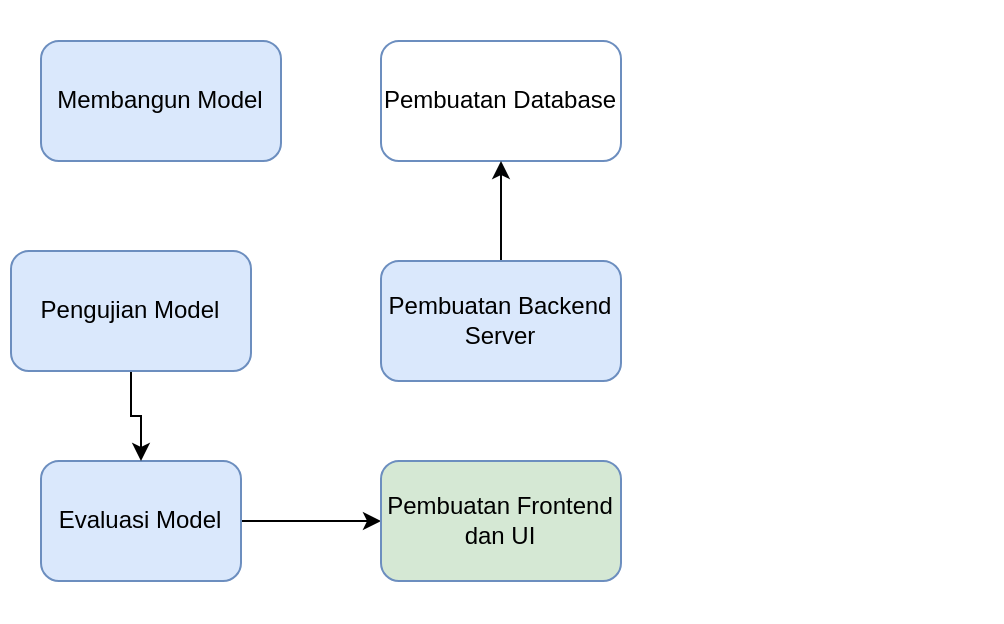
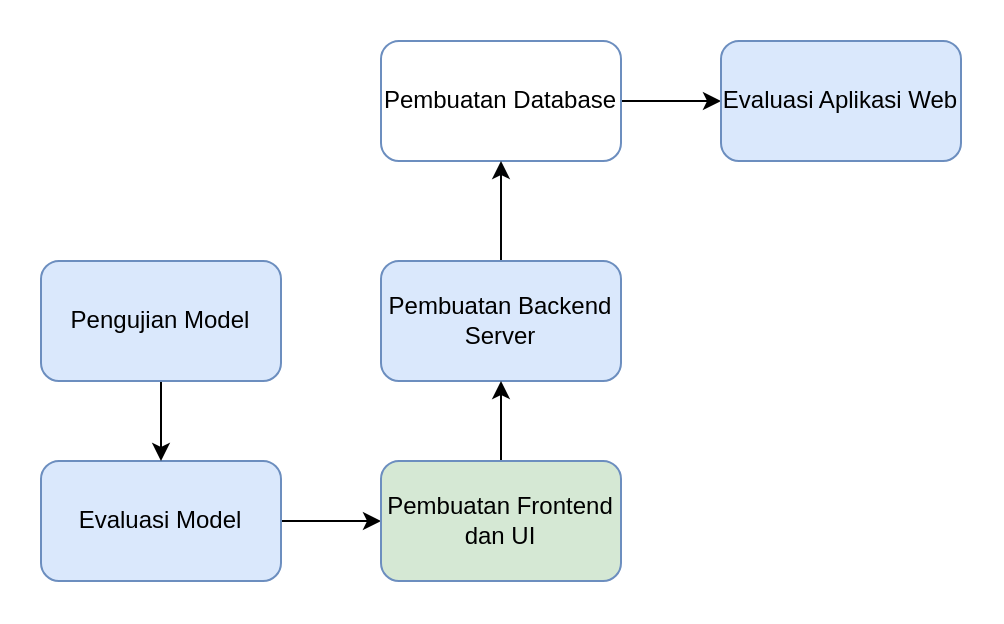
(161, 101) -> none
none -> (664, 101)
none -> (841, 101)
(131, 311) -> (161, 321)
none -> (501, 428)
(141, 521) -> (161, 521)
